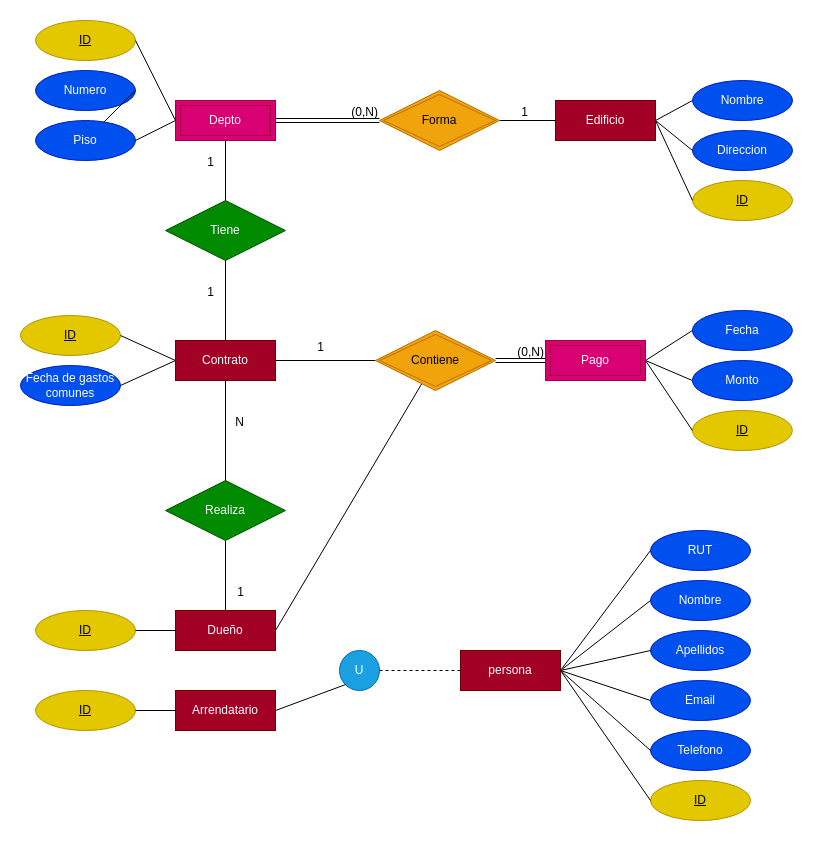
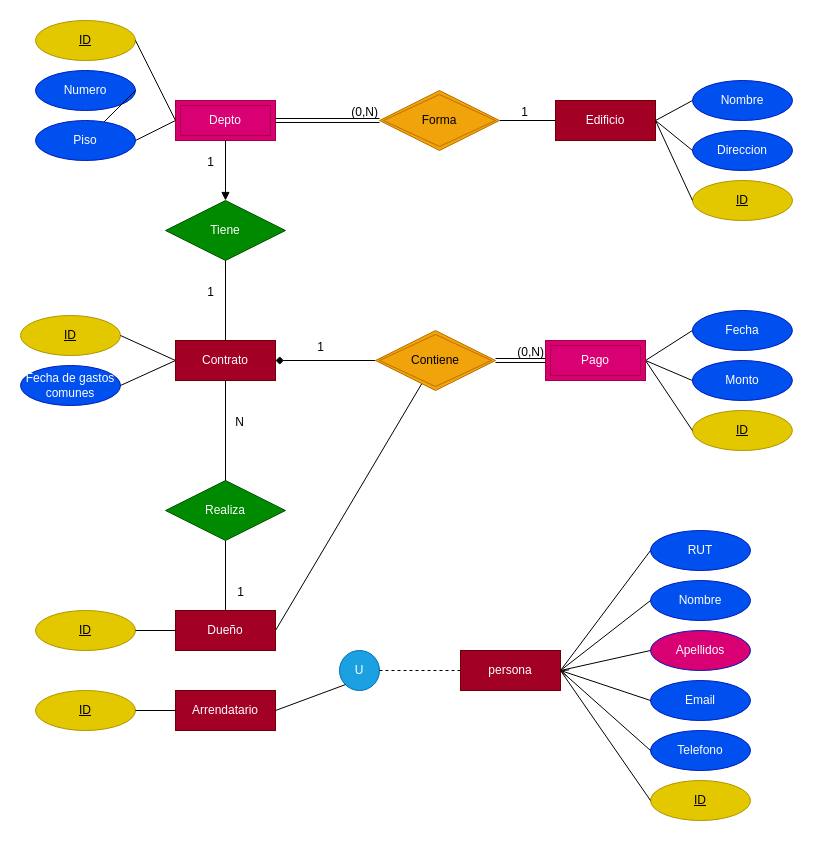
(226, 194) -> (226, 191)
(281, 361) -> (284, 361)
(701, 651) -> (701, 651)
(566, 672) -> (565, 672)
